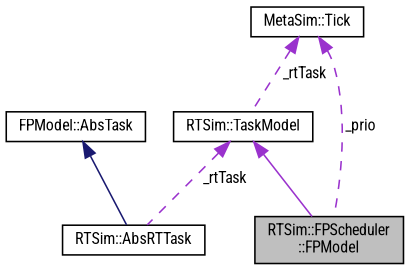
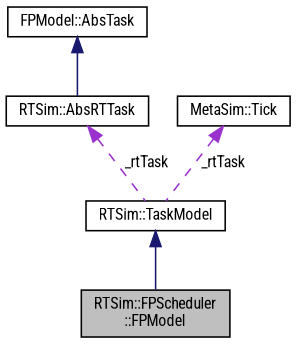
(342, 133) -> none
(288, 185) -> (156, 268)
(183, 189) -> (121, 170)
